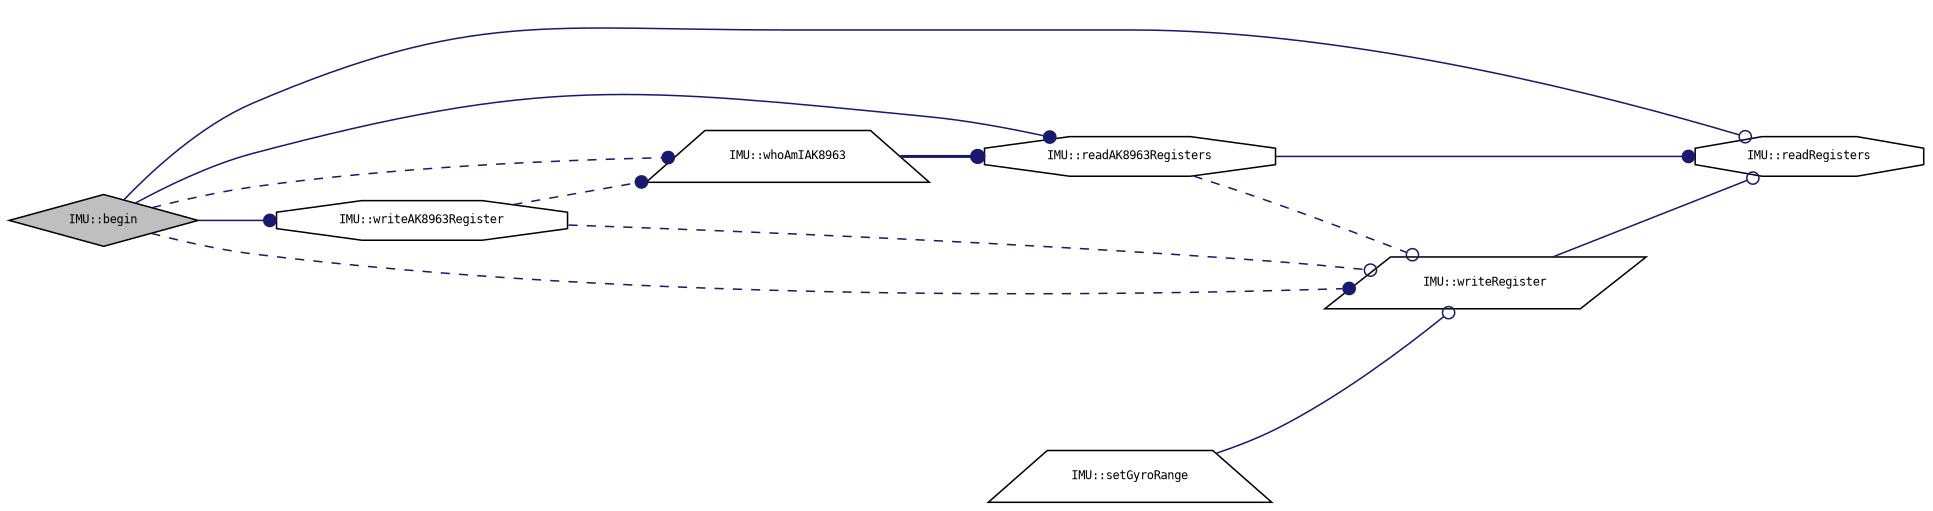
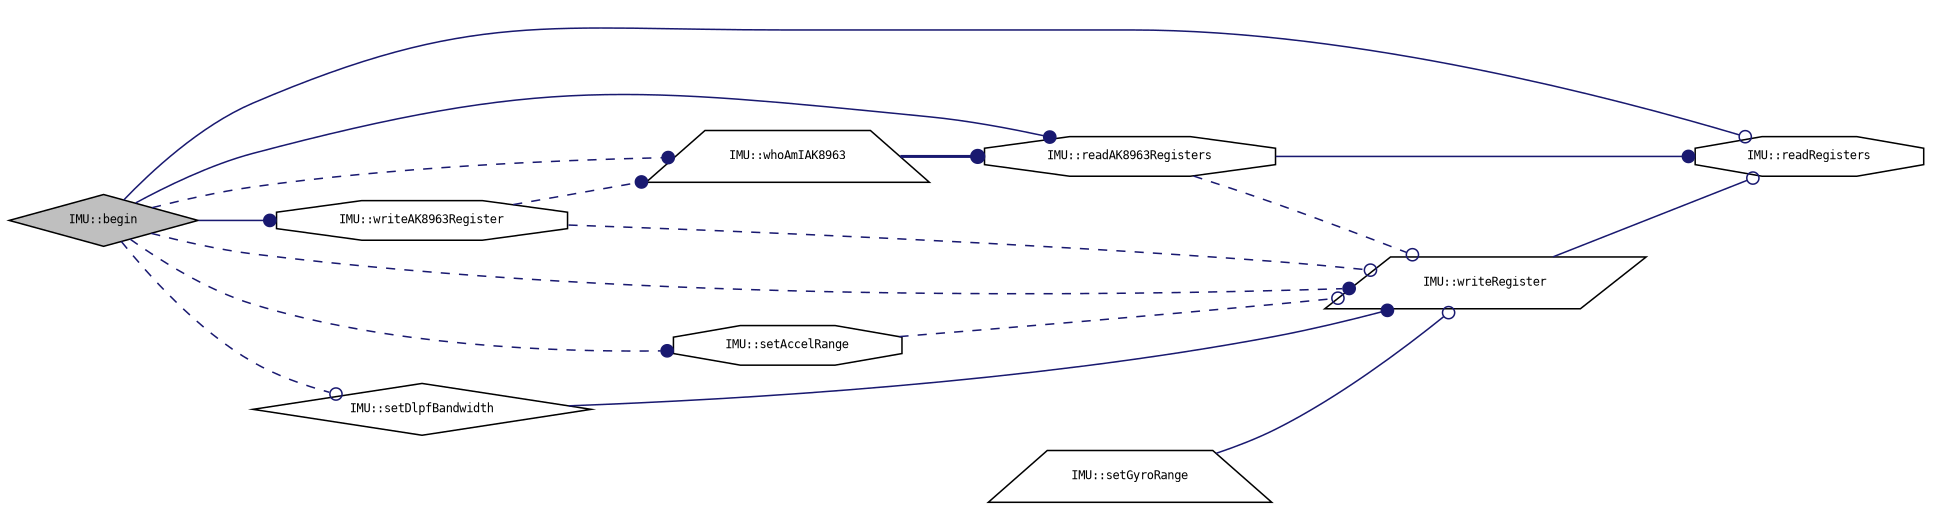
none -> (788, 345)
none -> (422, 409)
